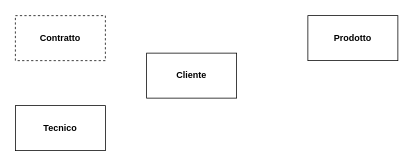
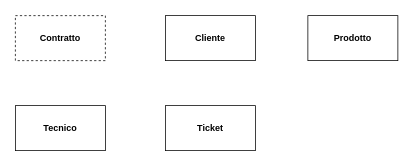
(192, 75) -> (210, 38)
none -> (210, 128)
